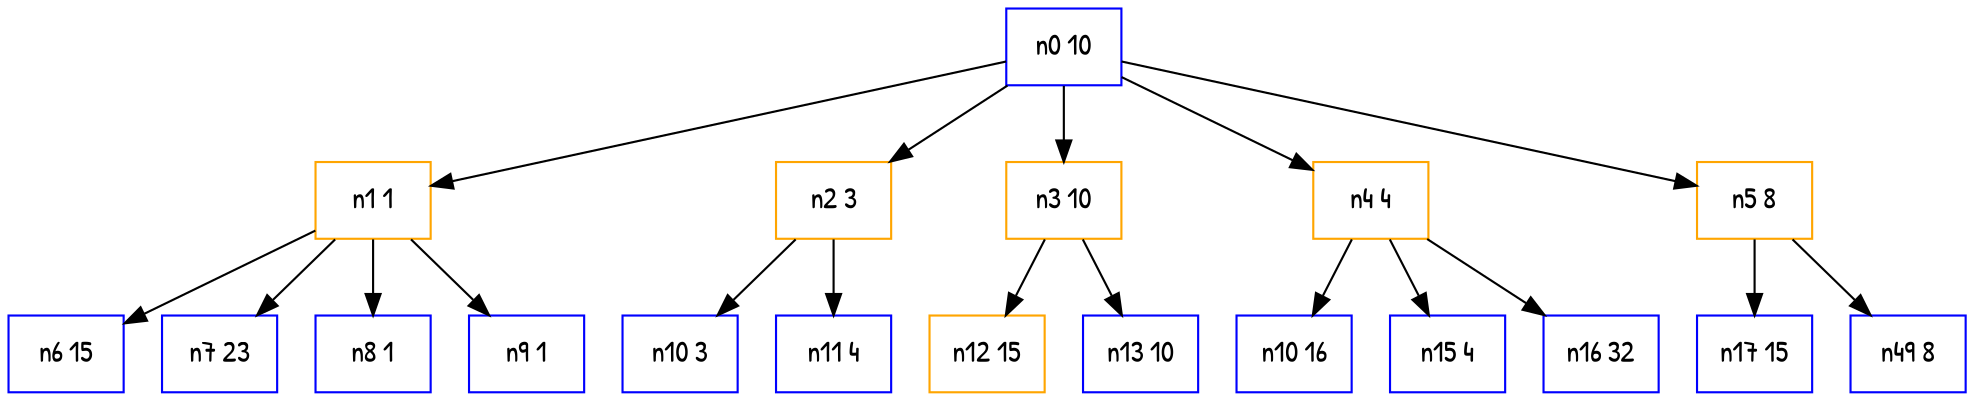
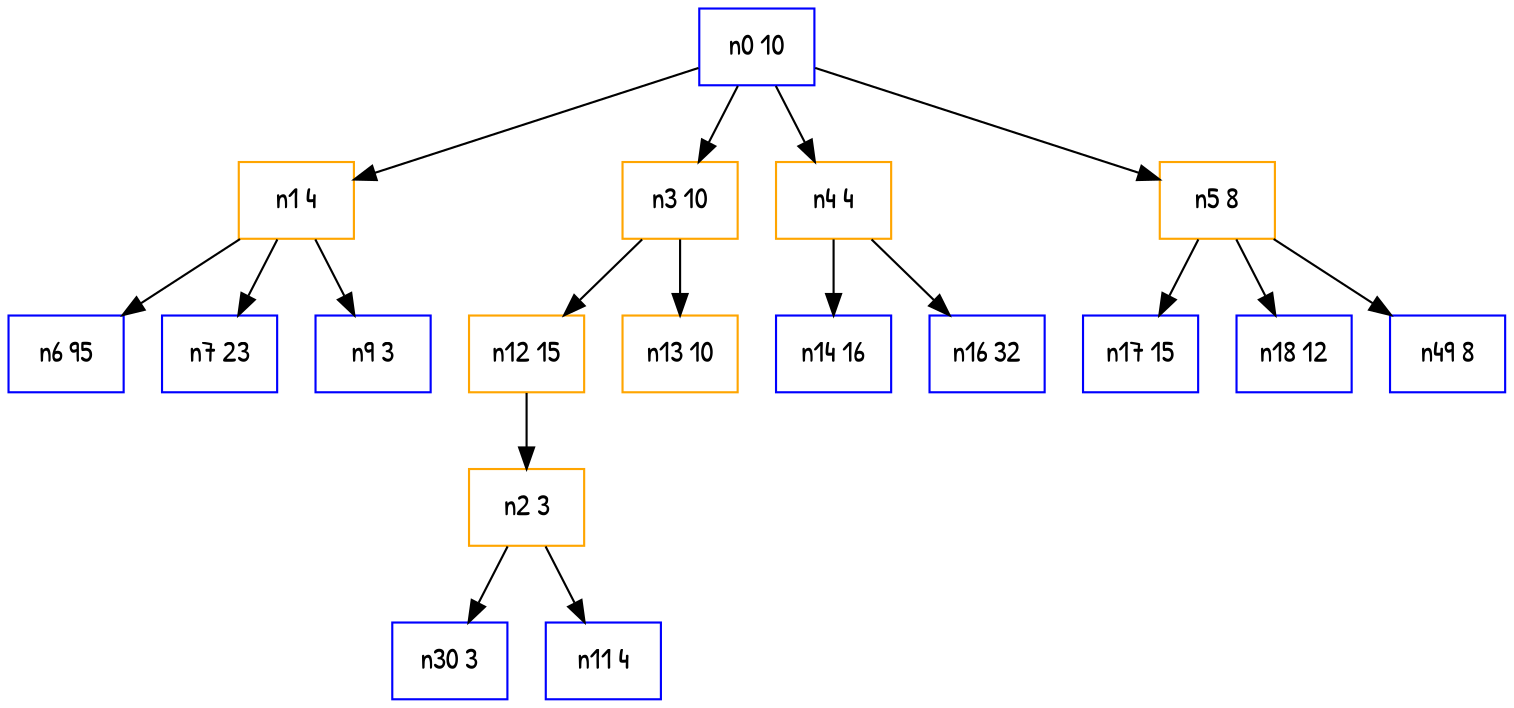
(958, 118) -> (527, 420)
(373, 200) -> (296, 200)
(66, 354) -> (66, 354)
(373, 354) -> none
(527, 354) -> (373, 354)
(680, 354) -> (450, 661)
(1141, 354) -> (680, 354)
(1294, 354) -> (834, 354)
none -> (1294, 354)
(1448, 354) -> none
